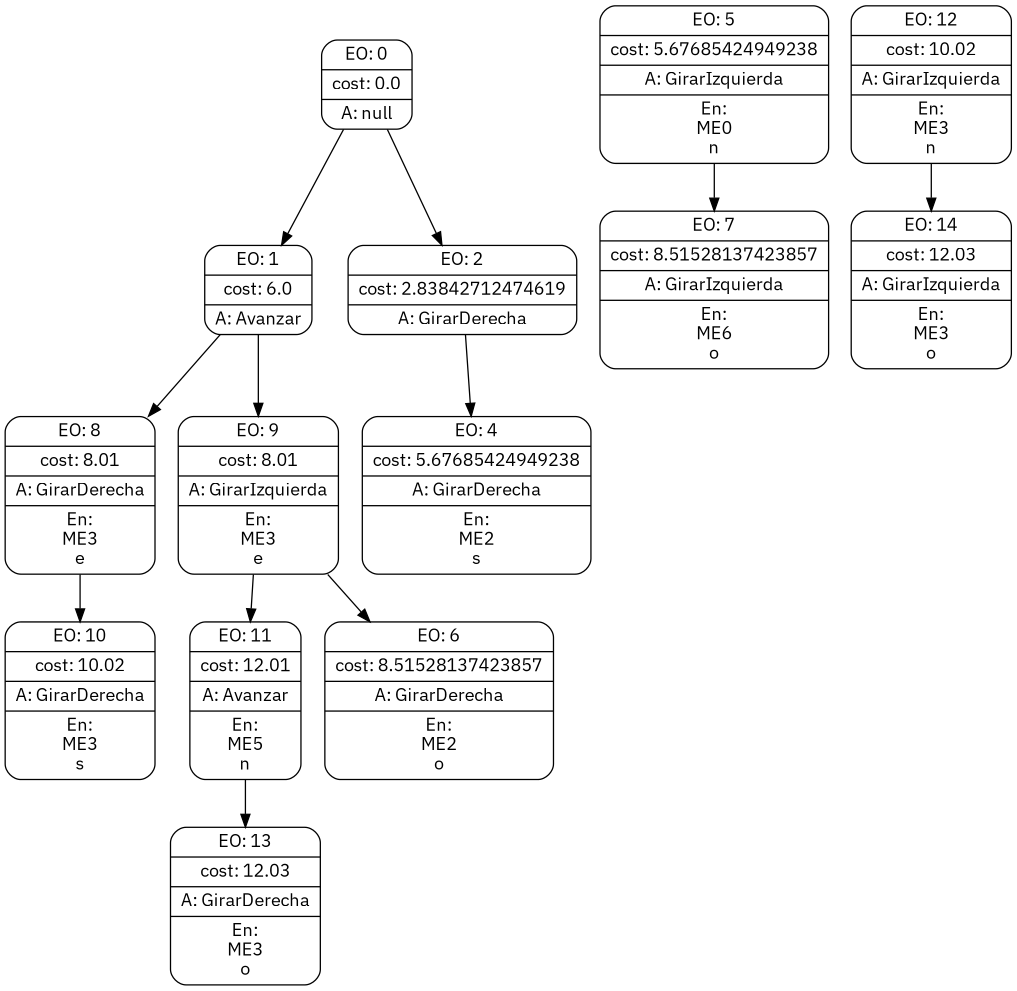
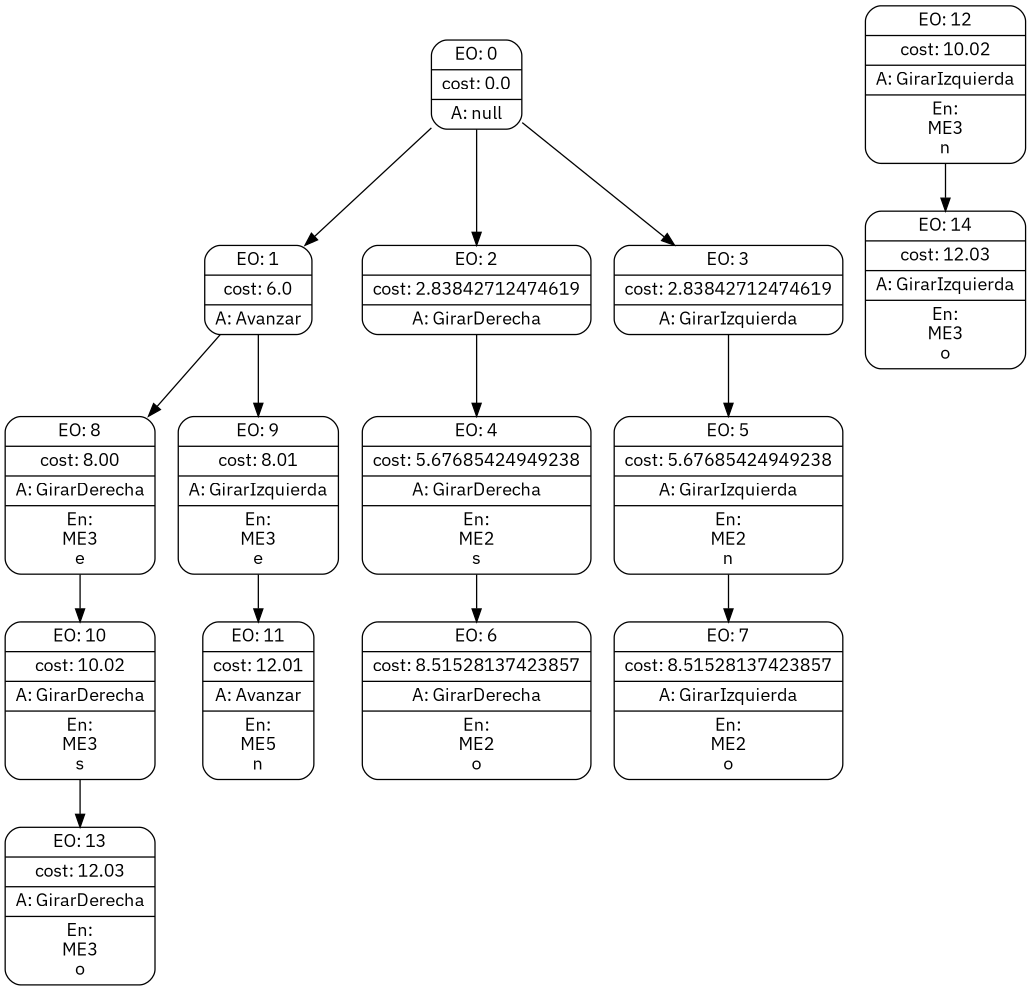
(714, 129) -> (728, 539)
none -> (728, 290)
(714, 334) -> (728, 745)
(80, 460) -> (80, 460)
(344, 593) -> (477, 592)
(245, 797) -> (80, 797)
